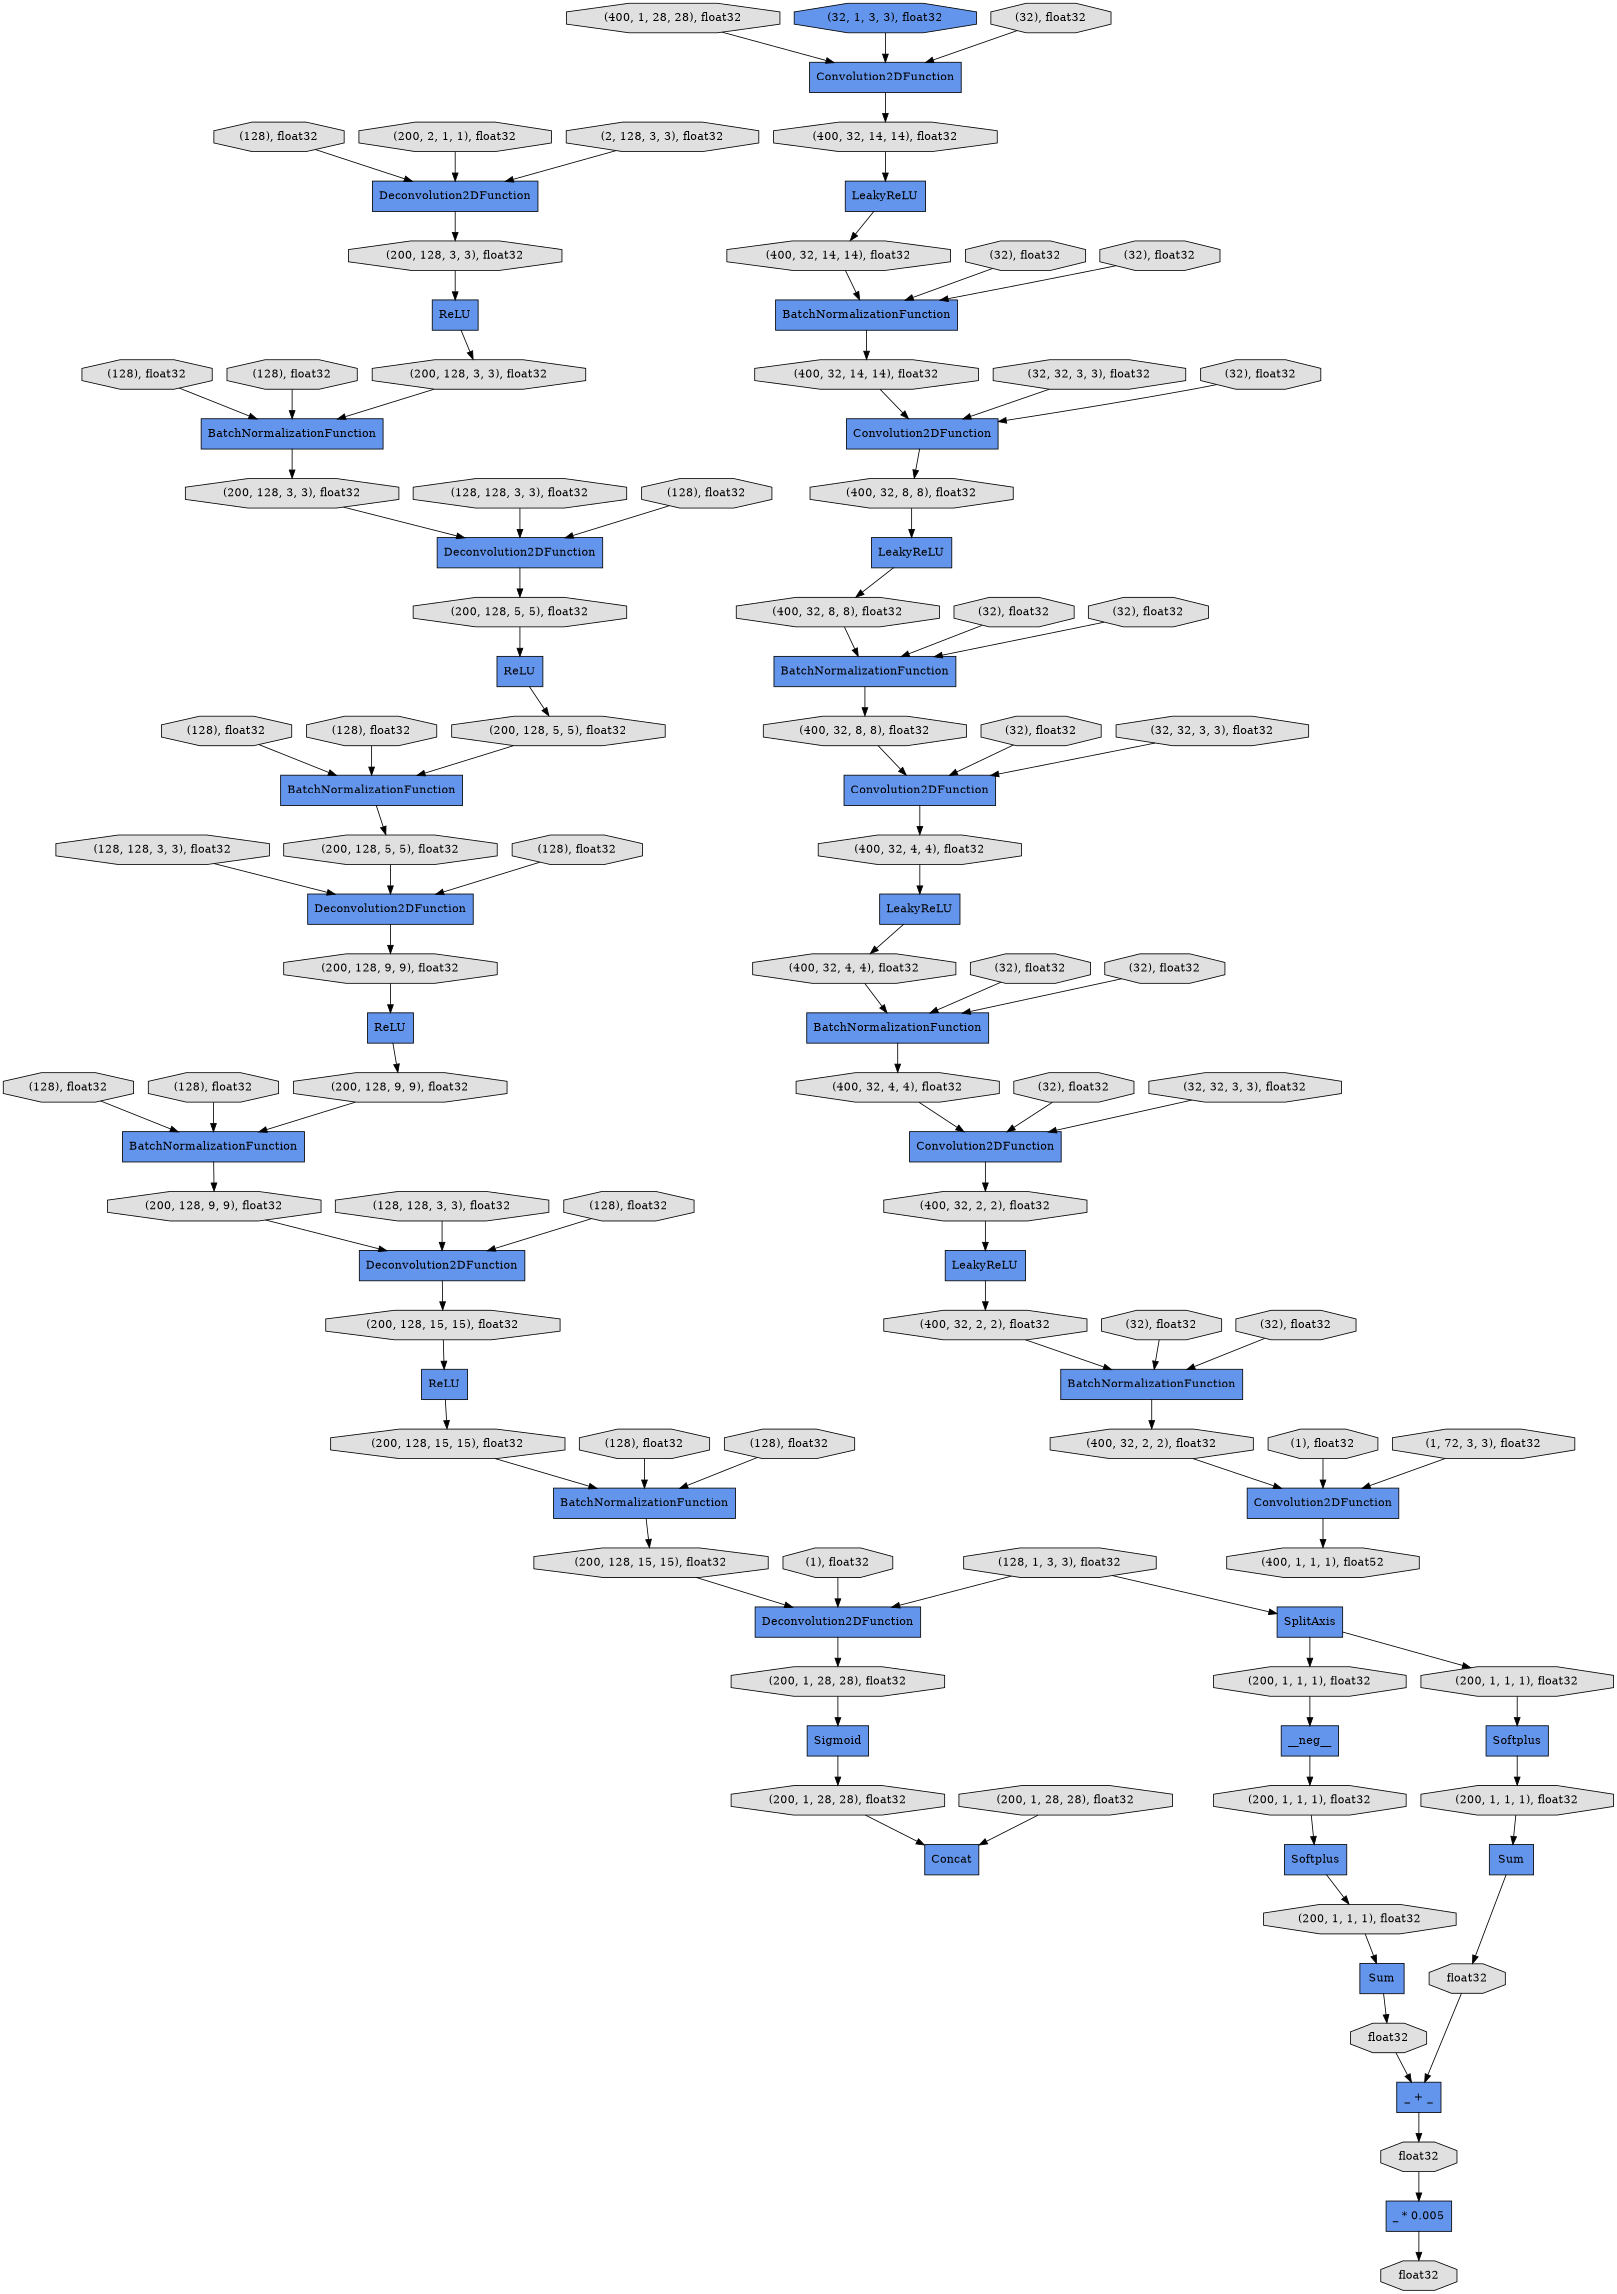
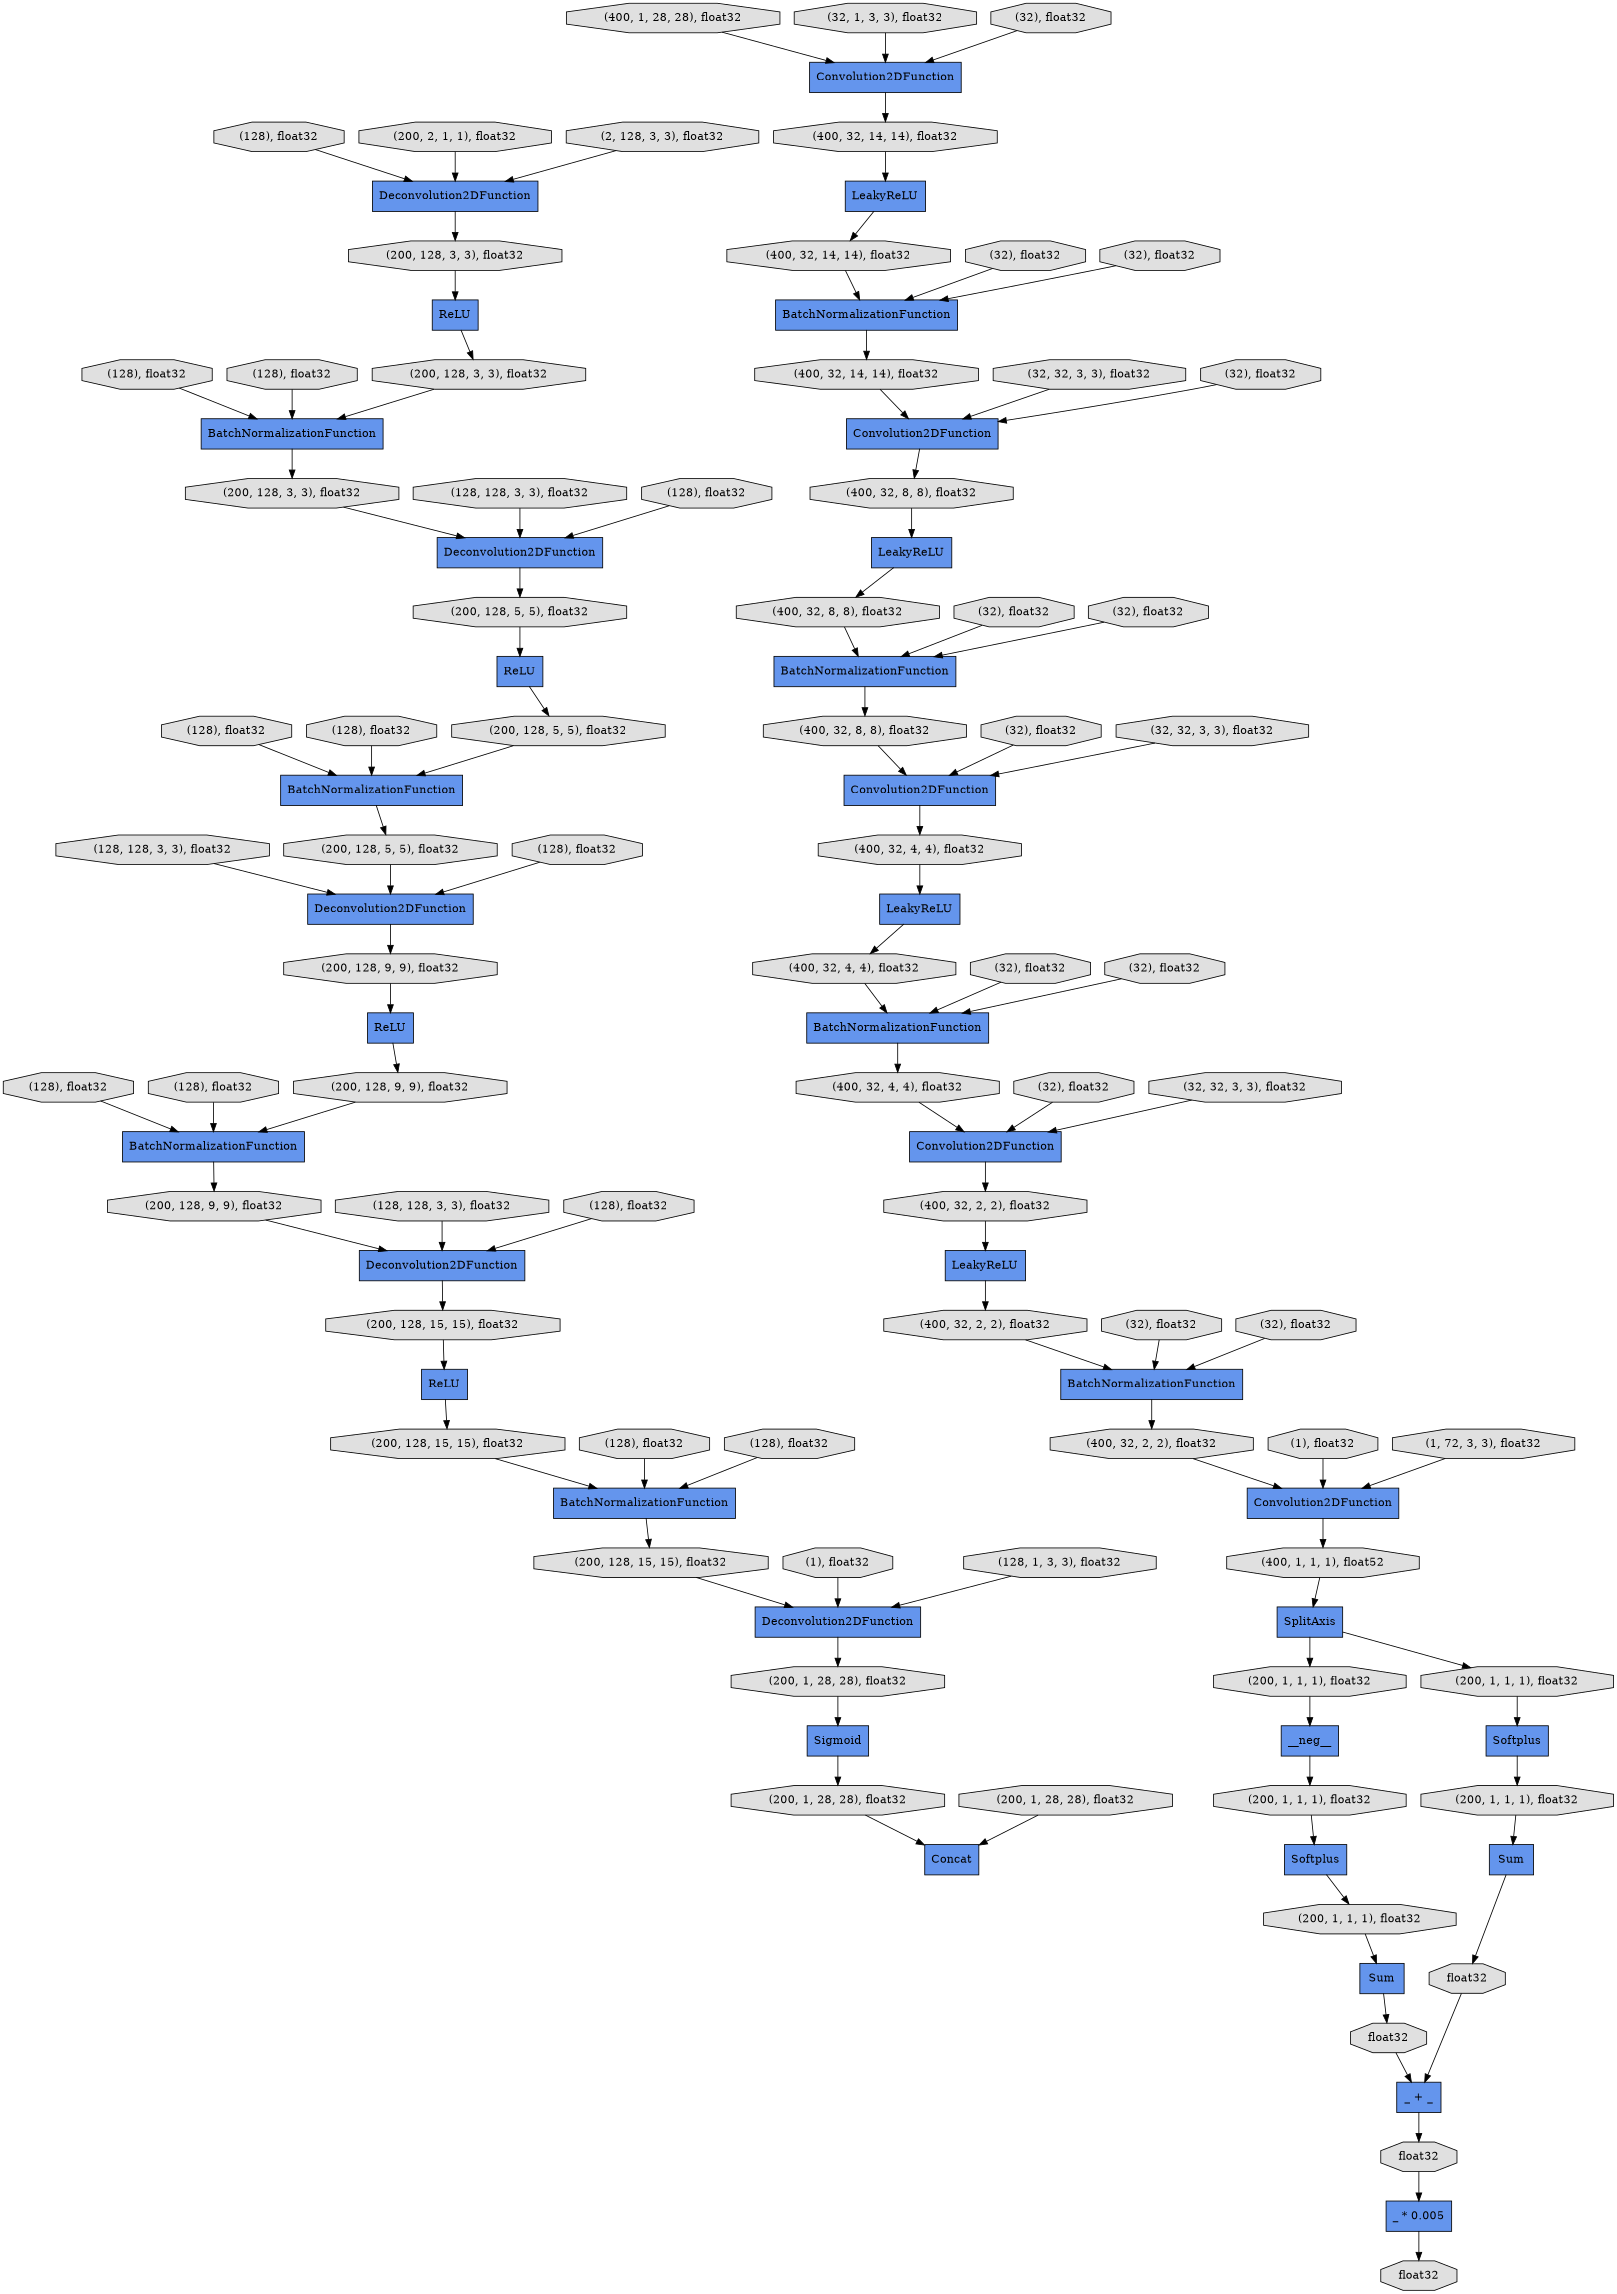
(885, 18) -> (885, 18)
(1191, 1594) -> (1317, 1588)
